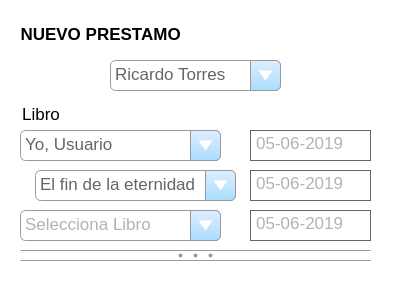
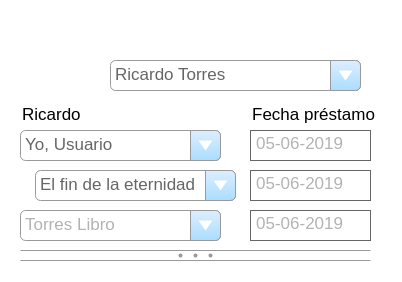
(101, 36) -> none
(196, 76) -> (236, 76)
(44, 116) -> (54, 116)
none -> (316, 116)
(93, 226) -> (78, 226)
